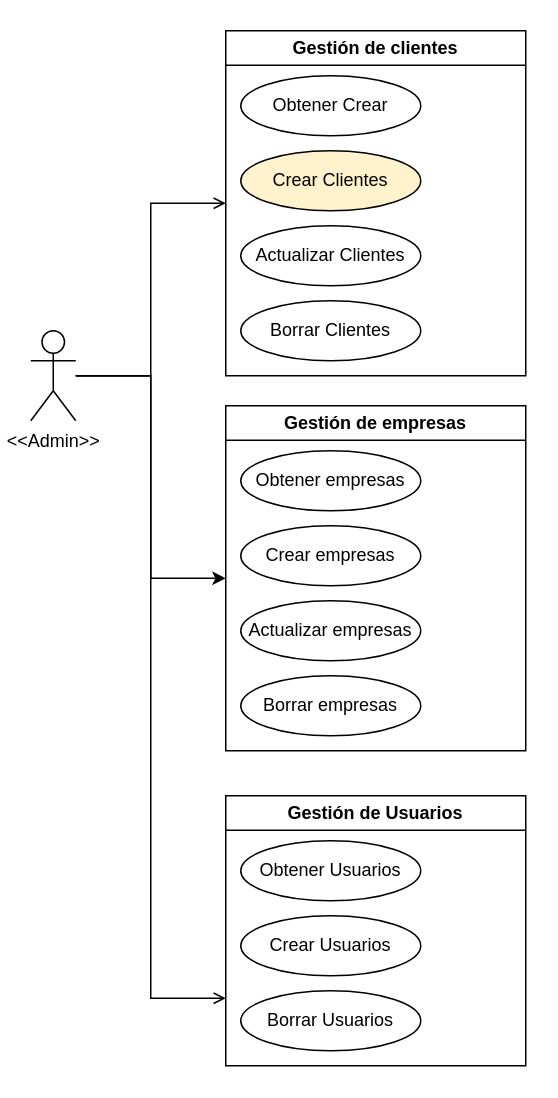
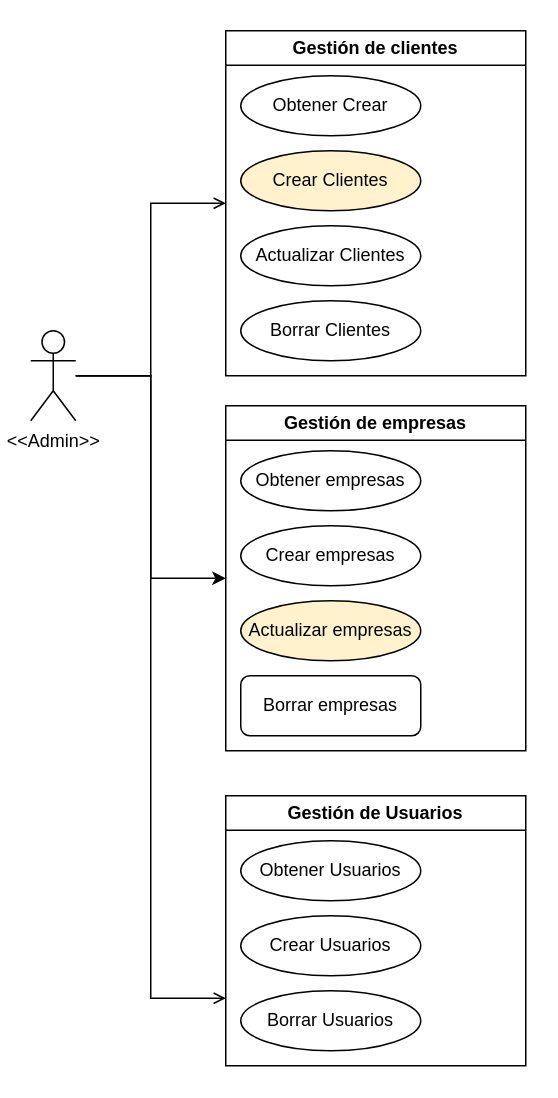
(331, 631) -> (331, 631)
(331, 706) -> (331, 706)
